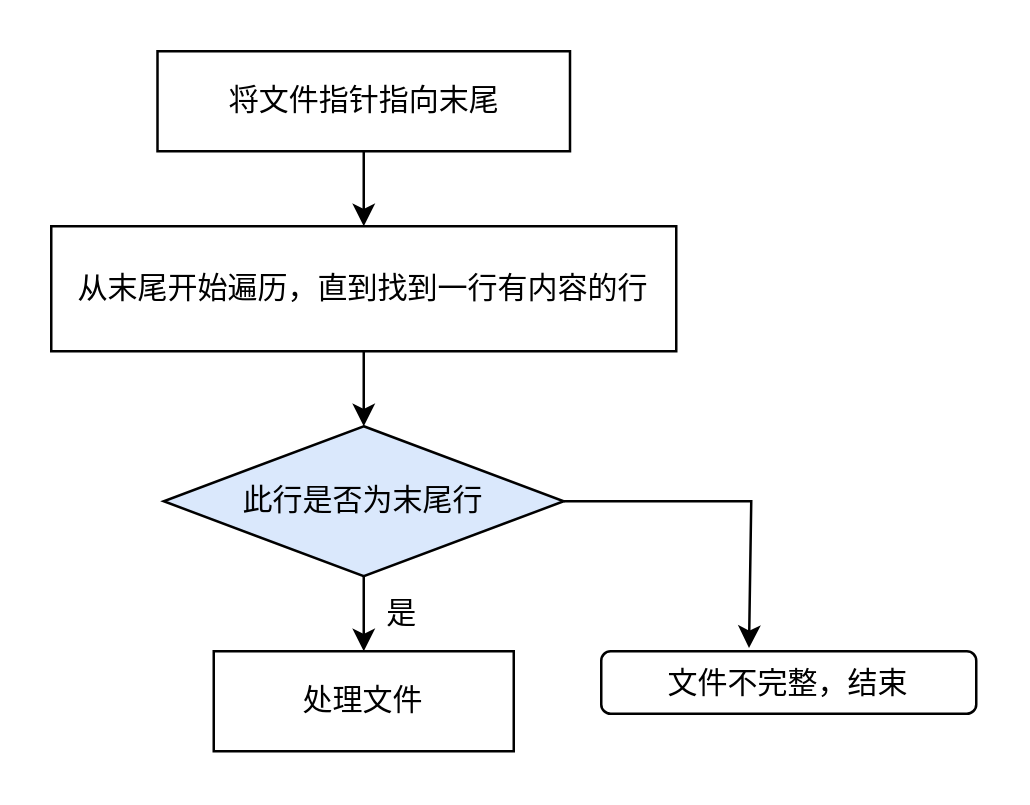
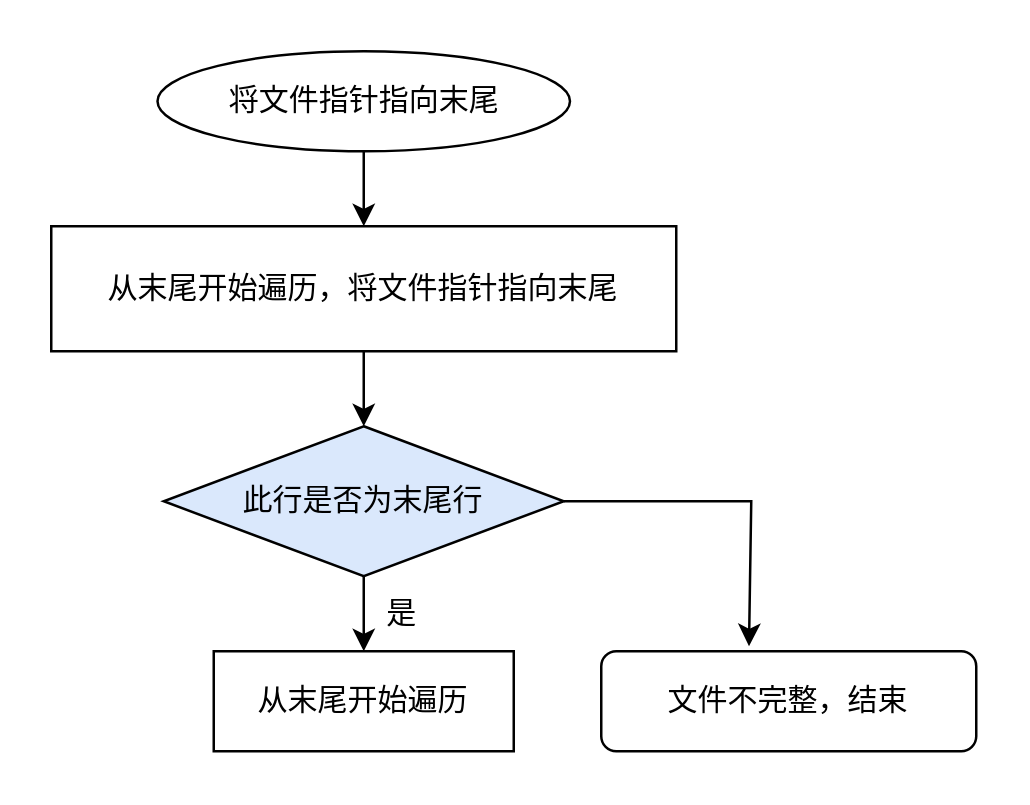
(364, 101) -> (364, 101)
(364, 289) -> (364, 289)
(789, 683) -> (789, 701)
(364, 701) -> (364, 701)
